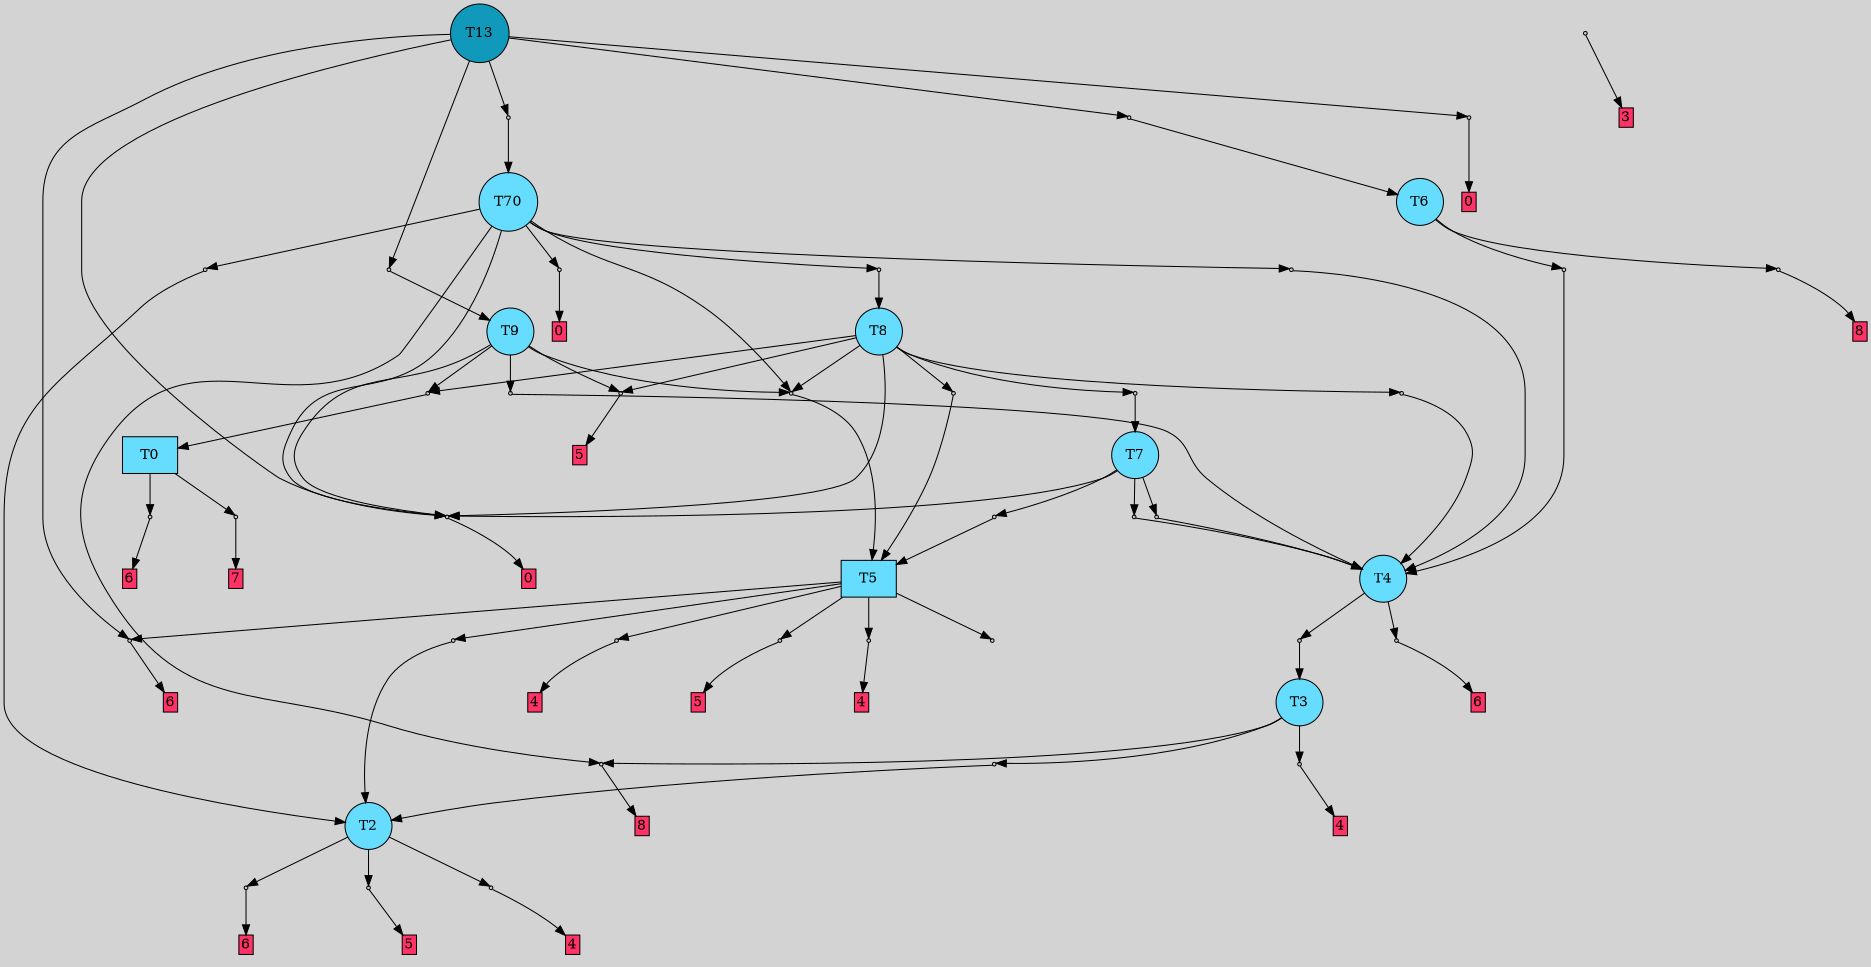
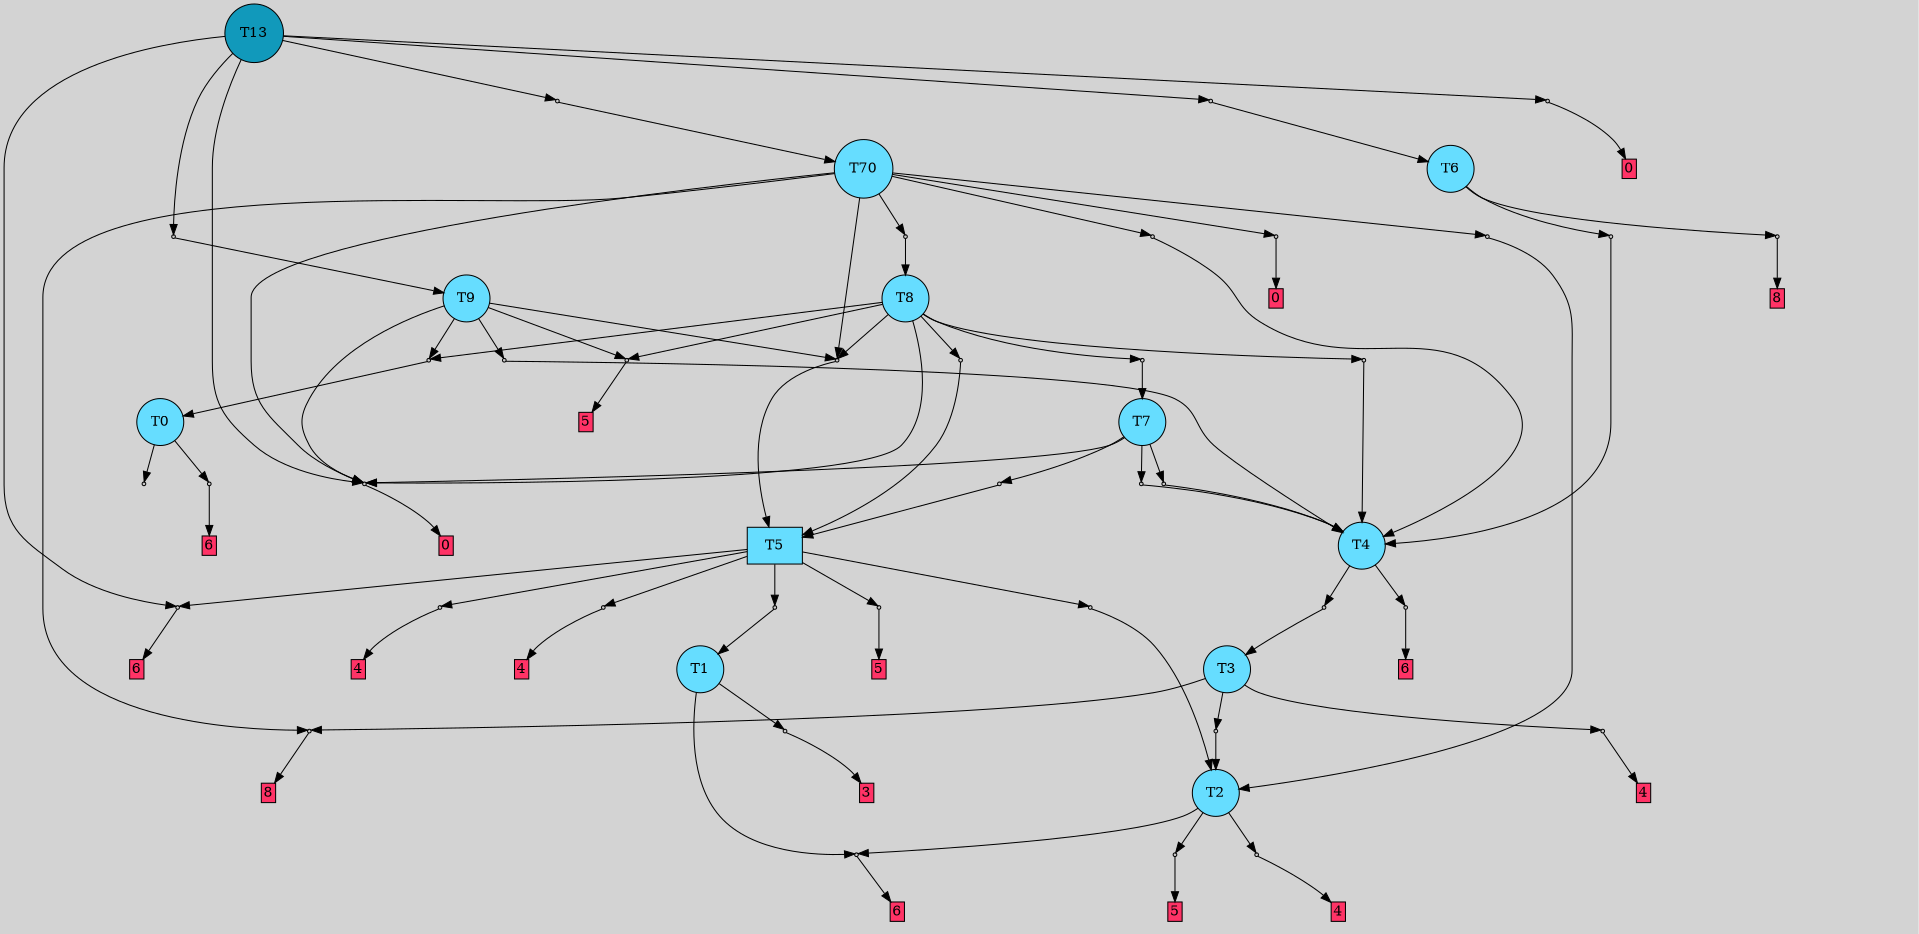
(150, 455) -> (160, 422)
(236, 579) -> none
none -> (700, 669)
